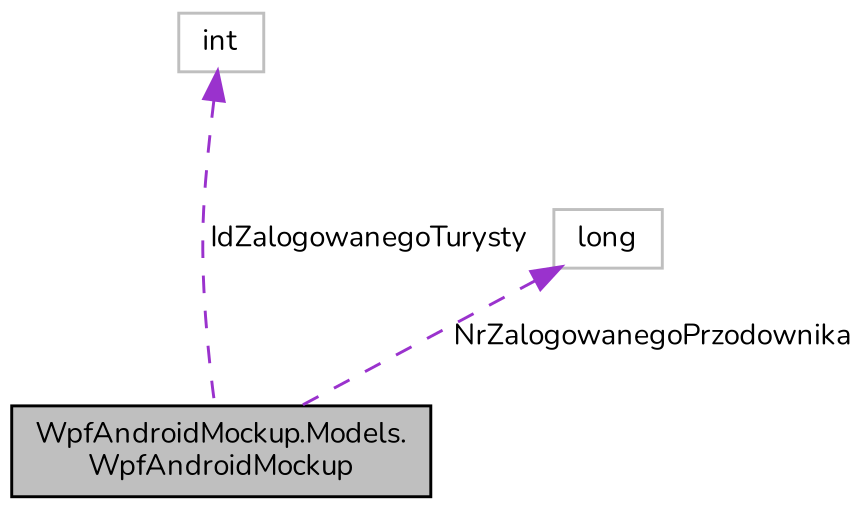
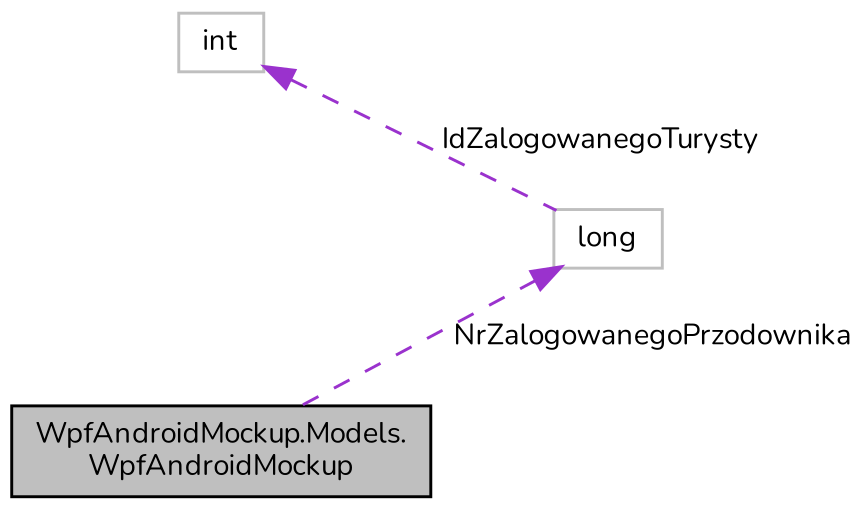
(203, 254) -> (424, 145)
